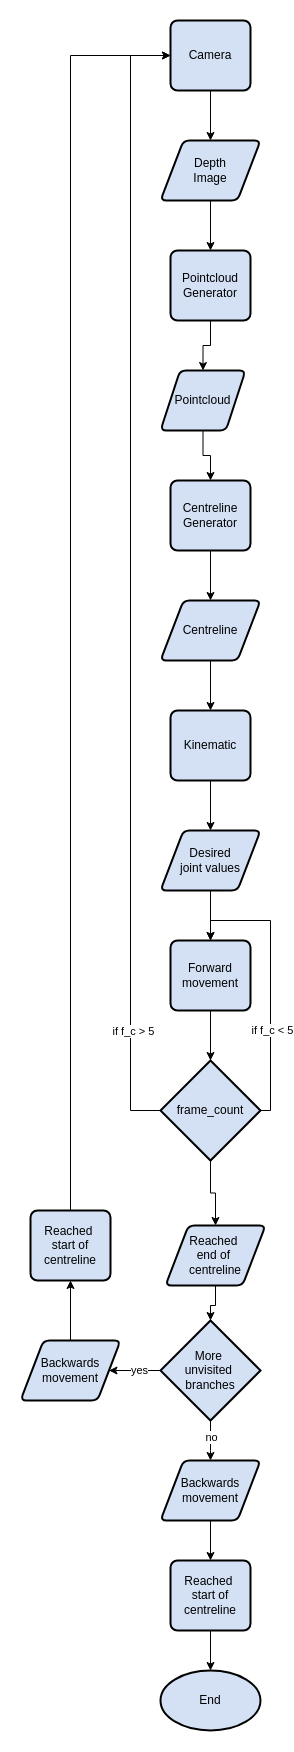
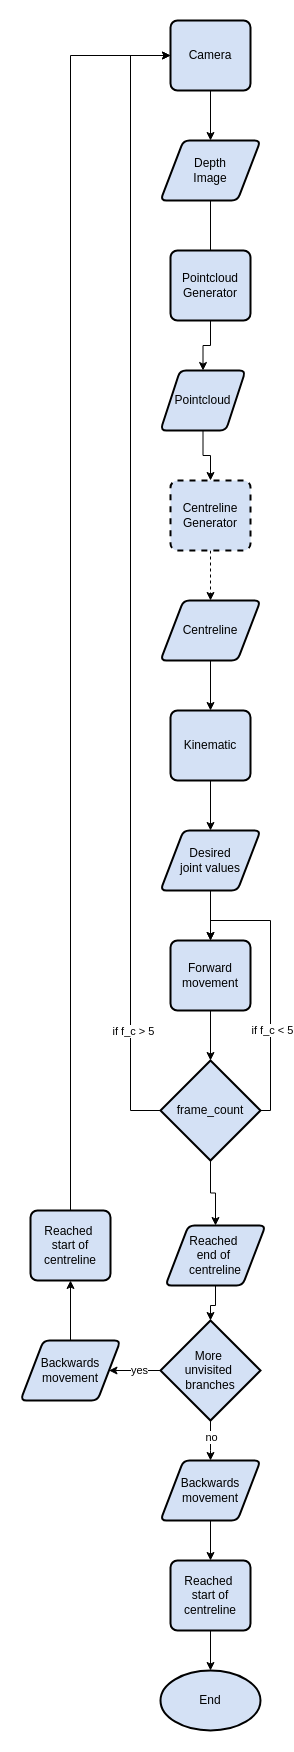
(211, 242) -> (211, 245)
(211, 516) -> (211, 516)
(211, 572) -> (211, 572)
